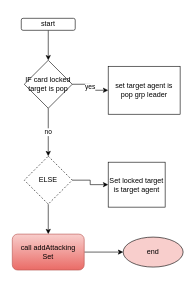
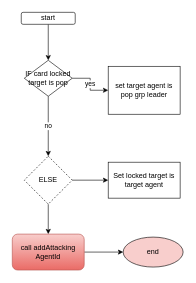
(48, 24) -> (48, 18)
(48, 84) -> (48, 78)
(137, 185) -> (144, 180)
(48, 252) -> (48, 252)
